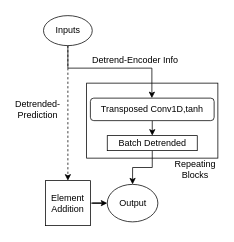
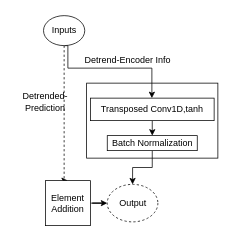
(68, 30) -> (64, 30)
(135, 60) -> (128, 60)
(38, 109) -> (45, 102)
(152, 109) -> (152, 109)
(153, 143) -> (153, 143)
(195, 169) -> none
(133, 203) -> (133, 203)
